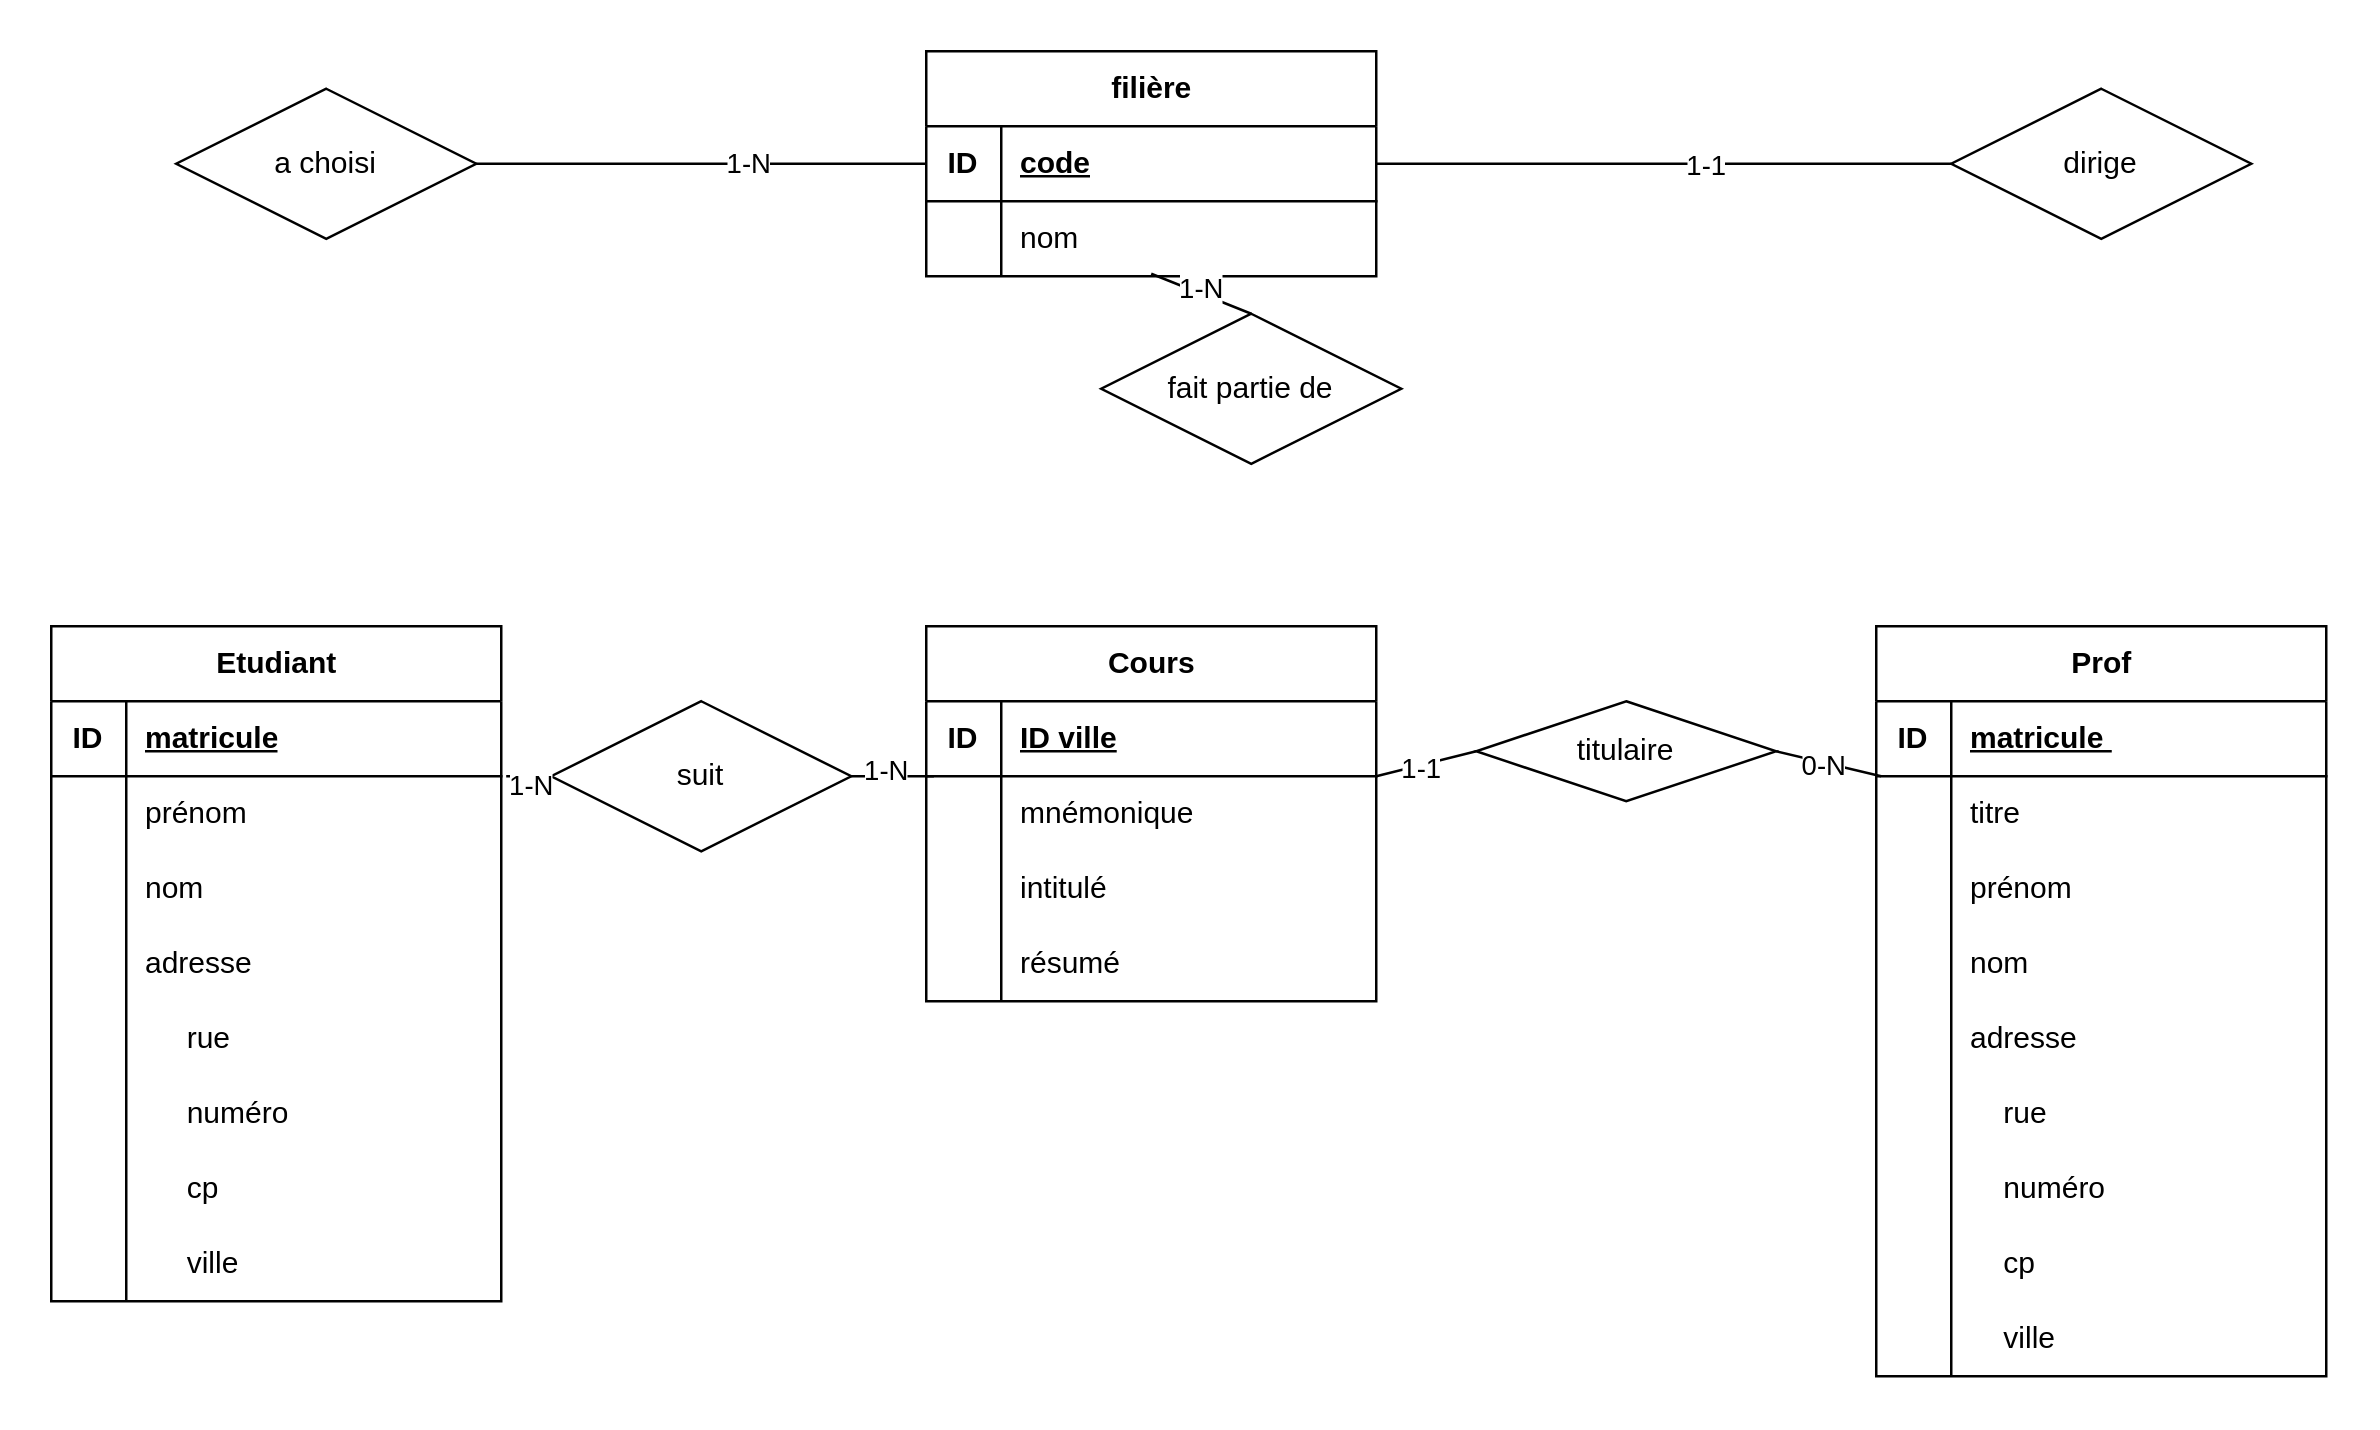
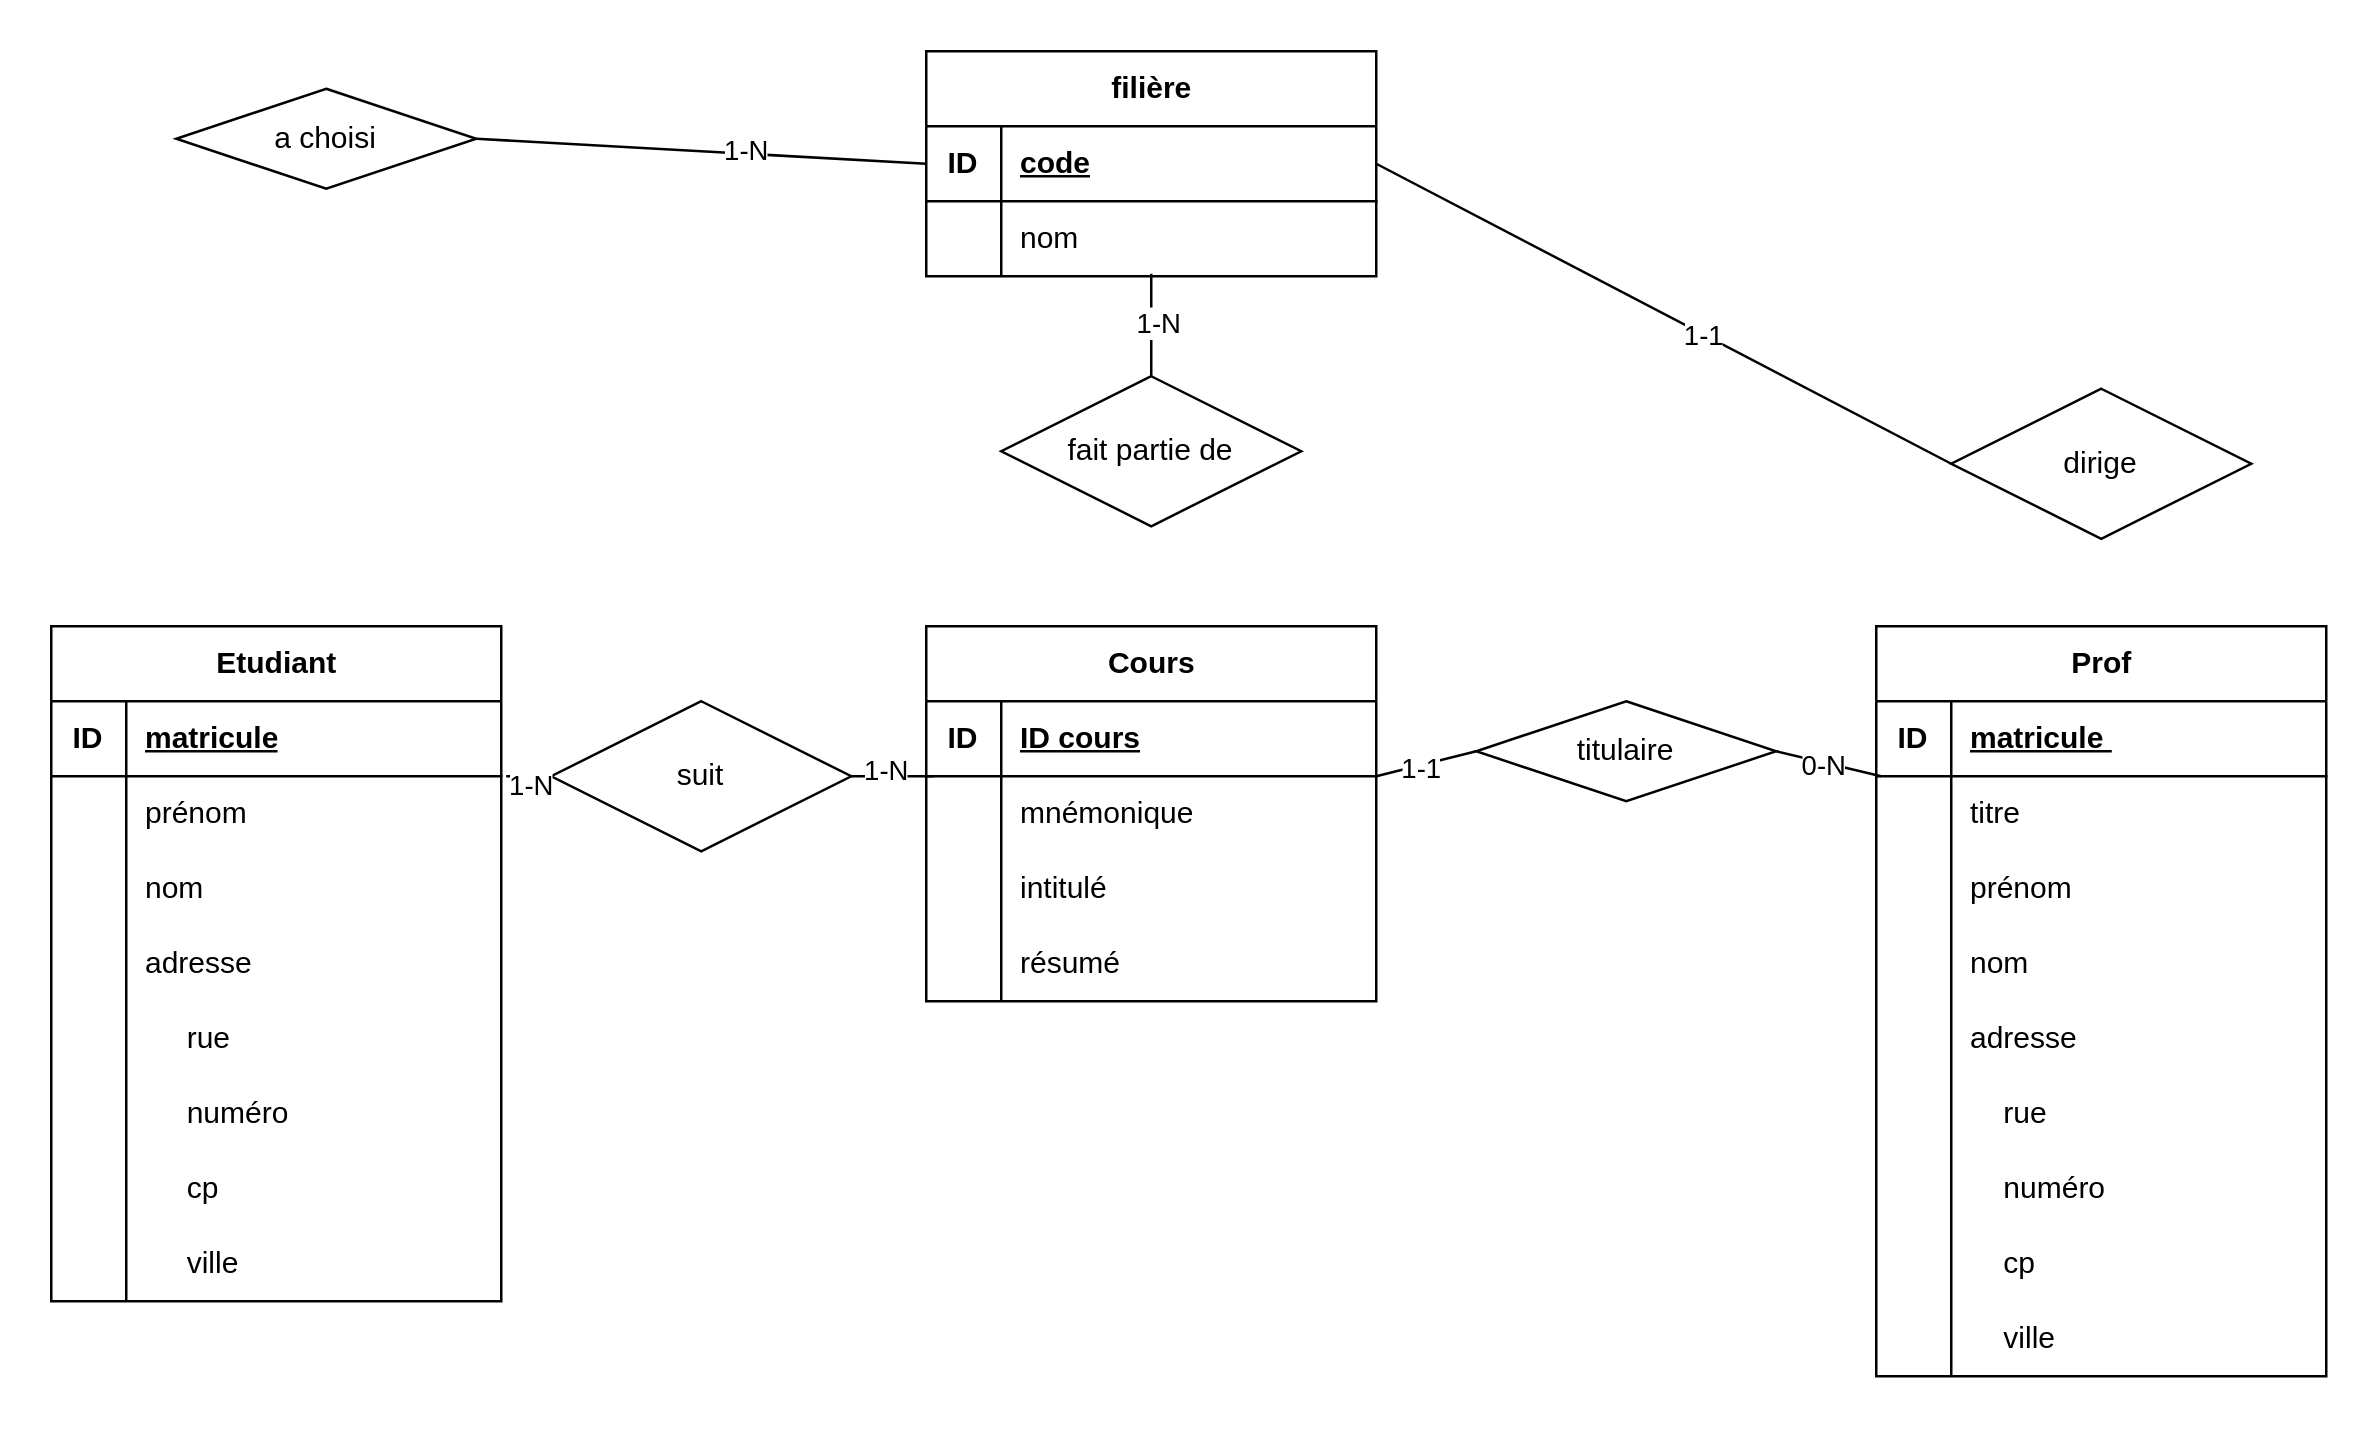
(326, 164) -> (326, 139)
(2101, 164) -> (2101, 464)
(1251, 389) -> (1151, 451)
(1073, 739) -> (1085, 739)
